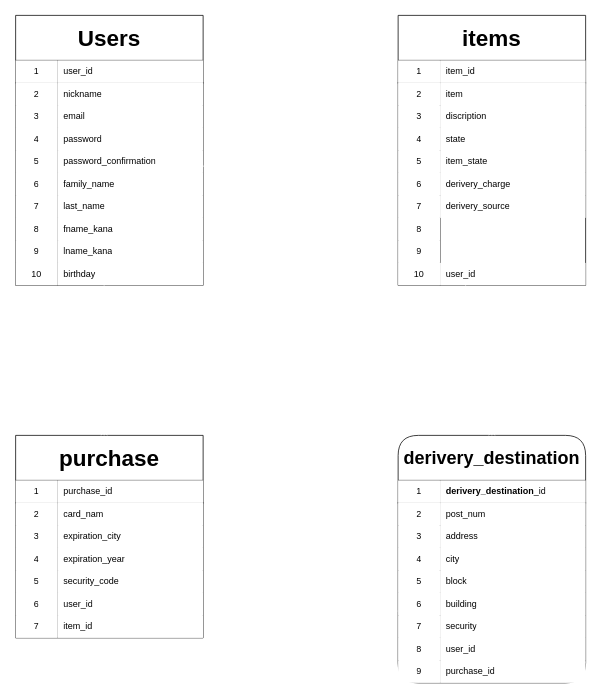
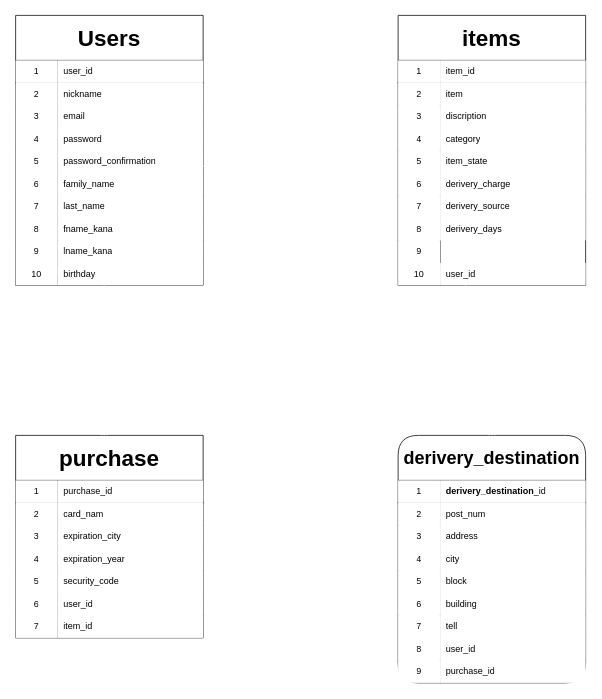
(458, 139) -> (466, 139)
none -> (513, 229)
(465, 627) -> (454, 627)
